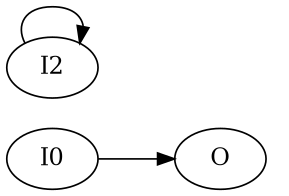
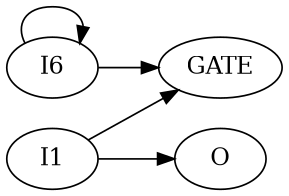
(52, 68) -> (52, 68)
none -> (220, 68)
(52, 159) -> (52, 159)
